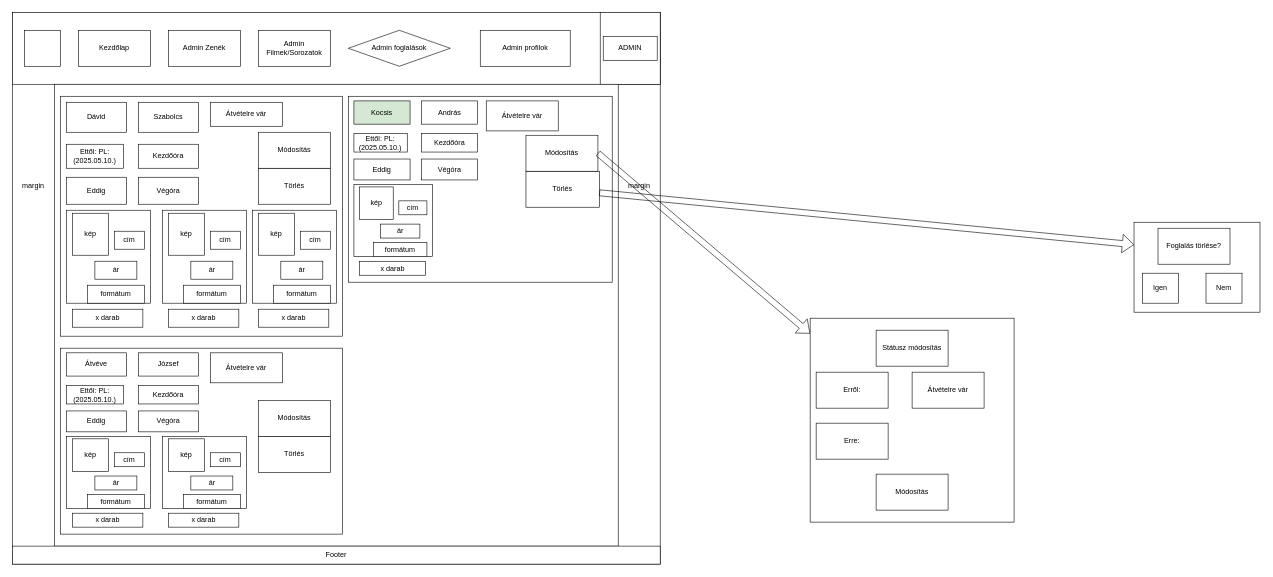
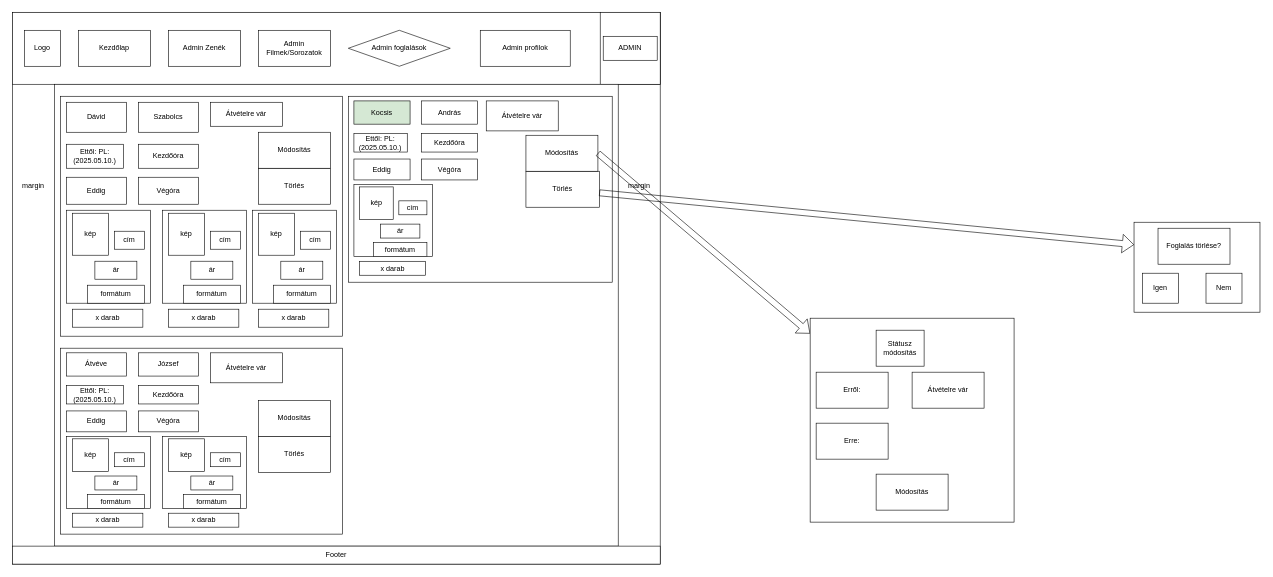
none -> (42, 48)
(912, 348) -> (900, 348)
